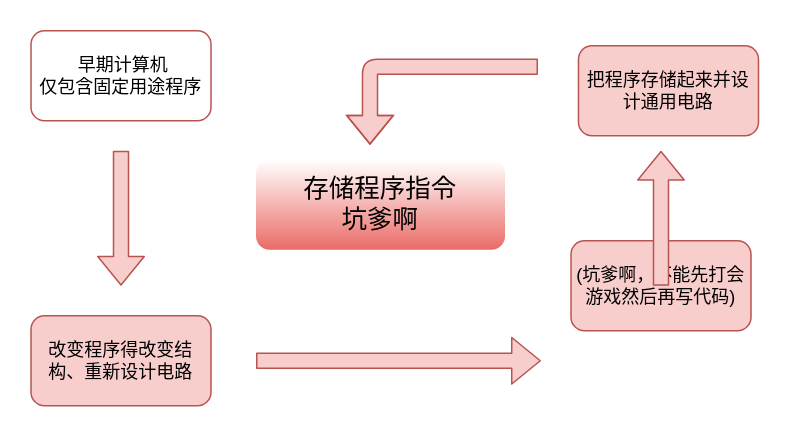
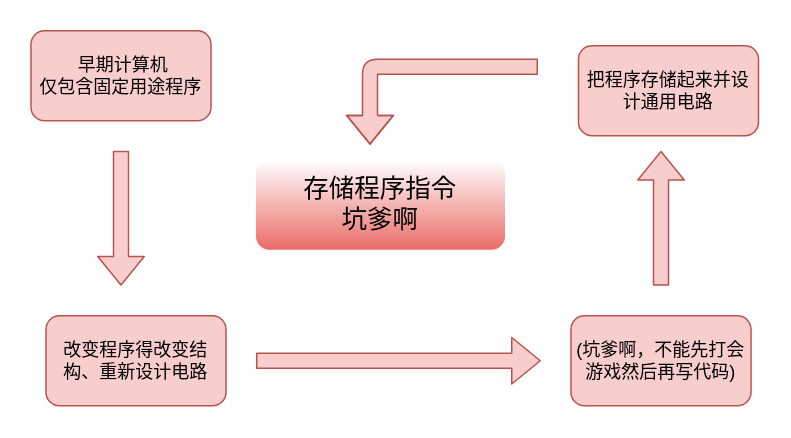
(121, 76) -> (121, 76)
(661, 286) -> (661, 361)
(121, 361) -> (136, 361)
